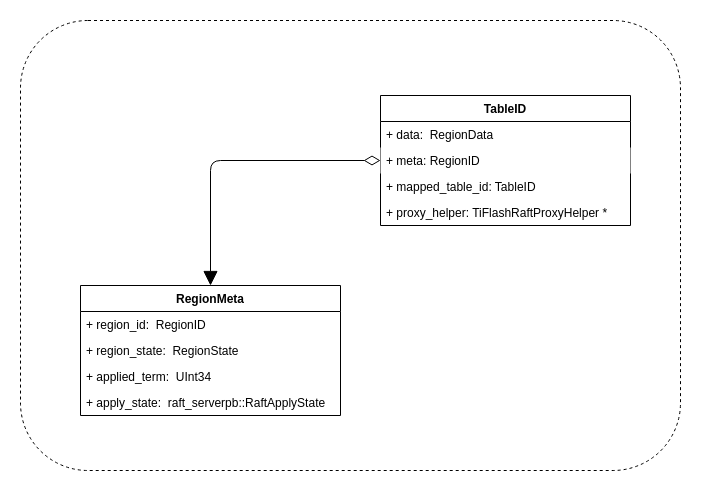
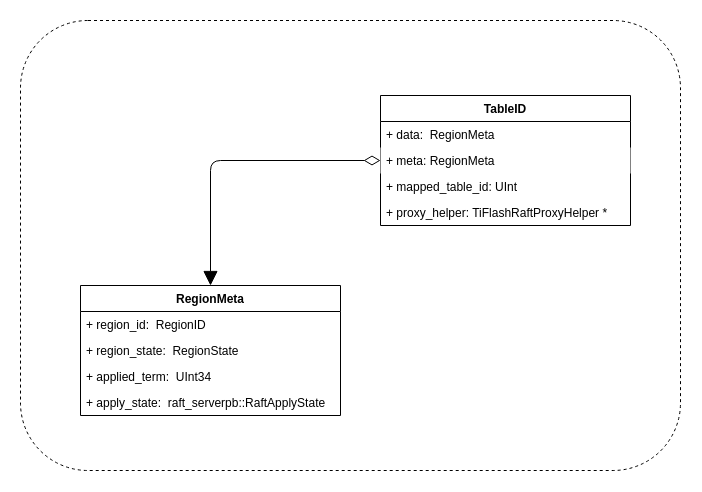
(445, 135) -> (445, 135)
(435, 161) -> (442, 161)
(464, 187) -> (455, 187)
